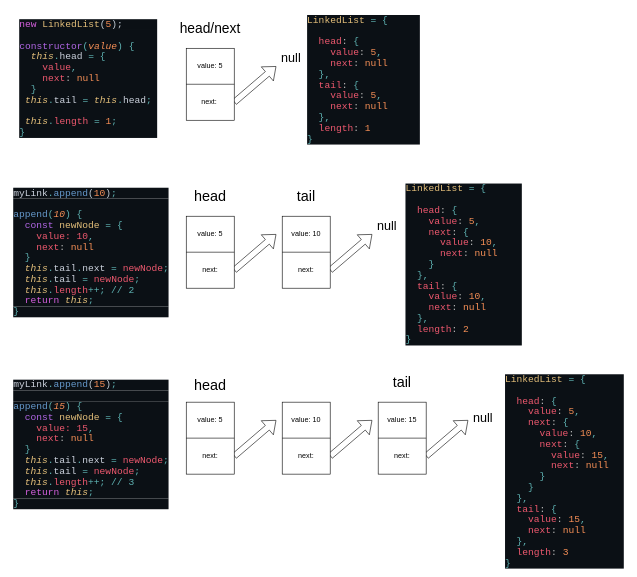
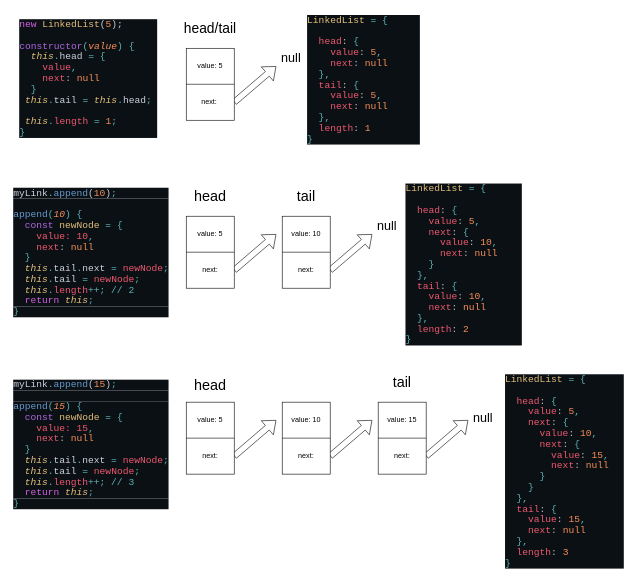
(210, 27) -> (210, 27)
